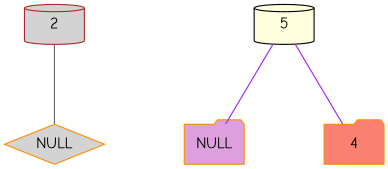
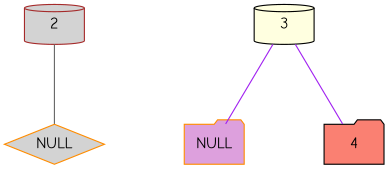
(284, 24) -> (284, 24)
(354, 144) -> (354, 144)
